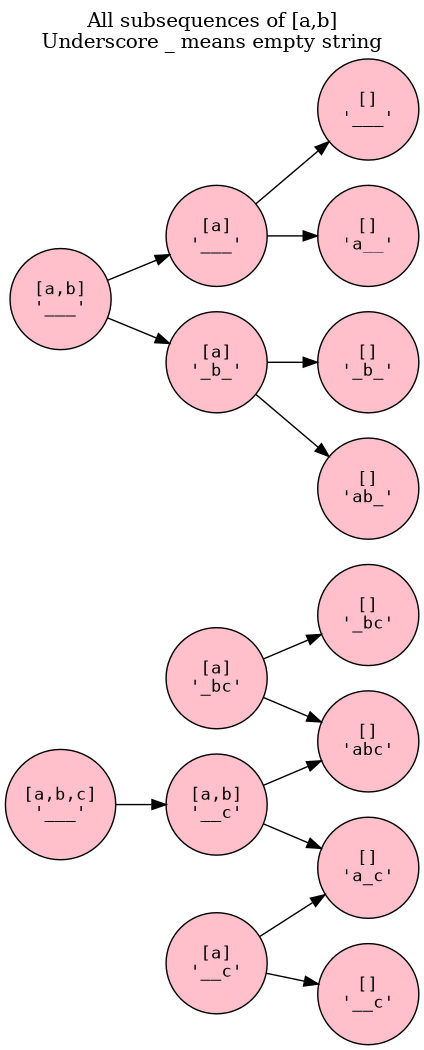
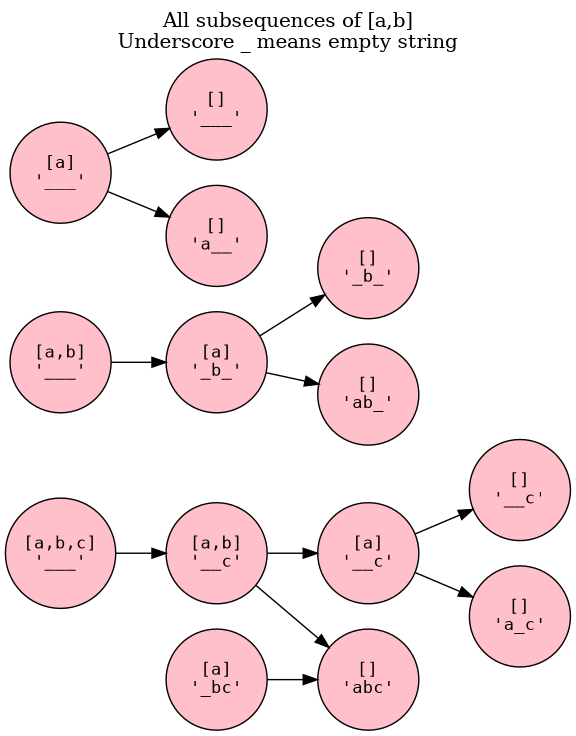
(132, 270) -> none
(368, 615) -> none
(286, 833) -> (285, 553)
